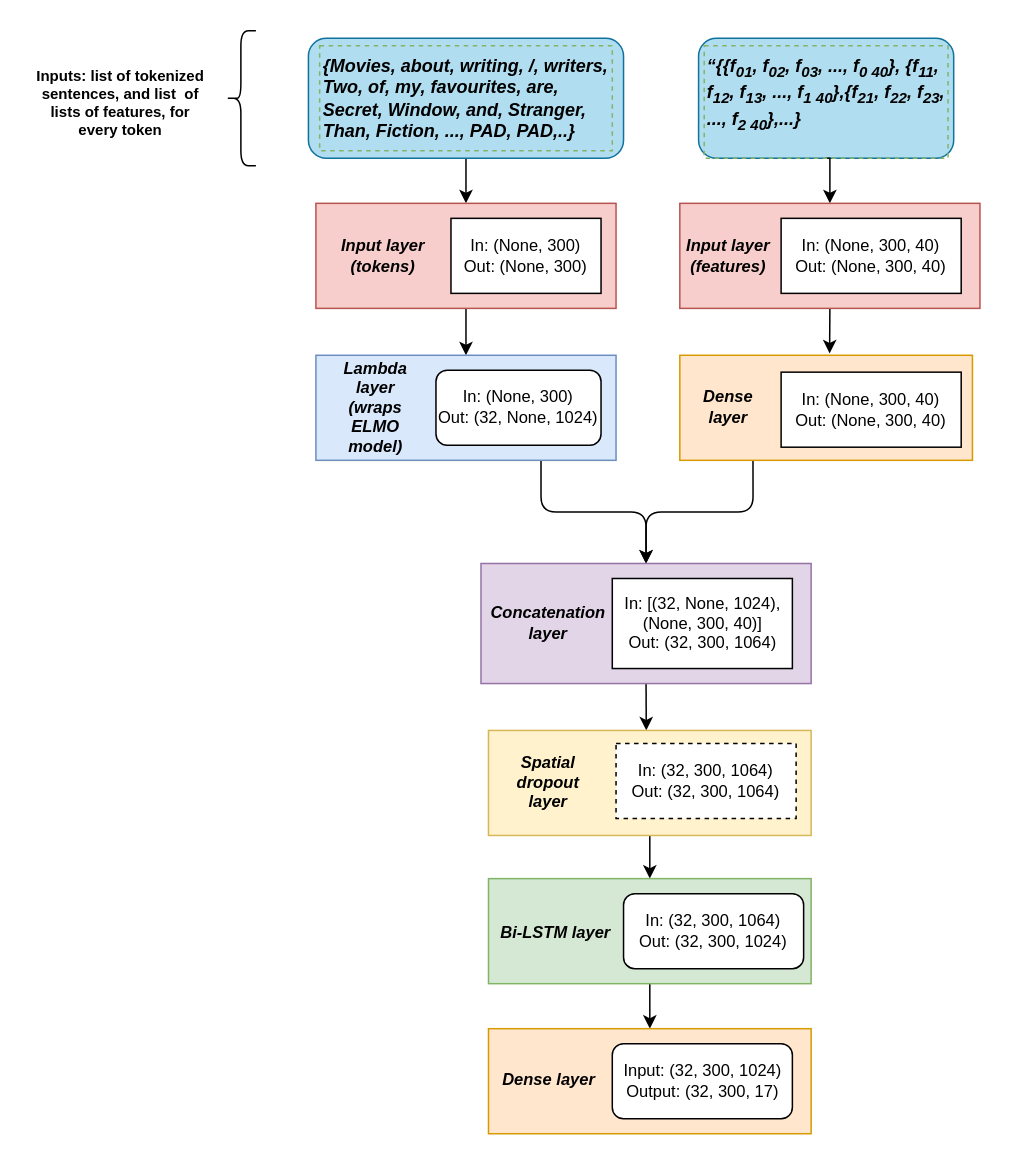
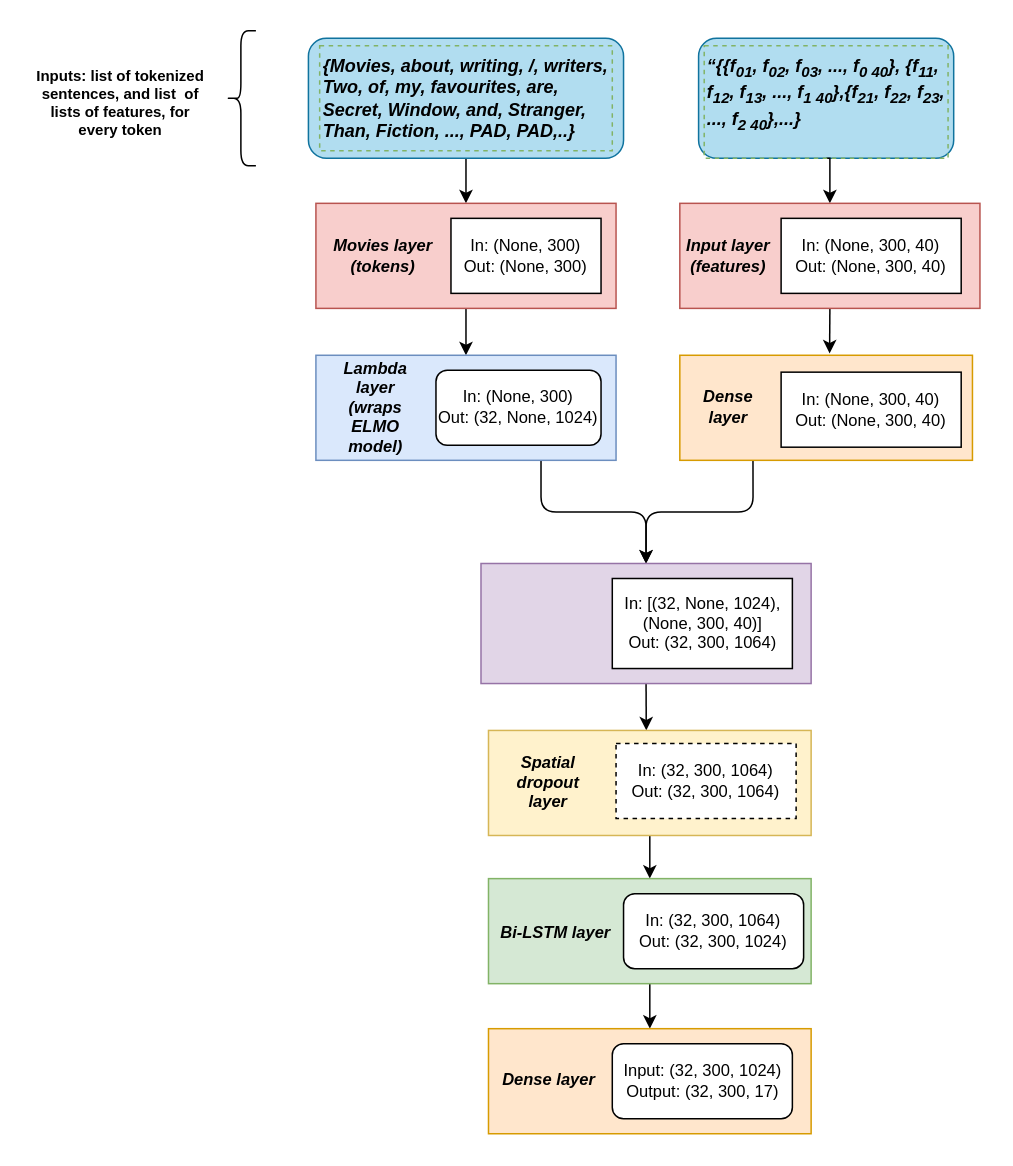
(383, 256) -> (383, 256)
(548, 623) -> none
